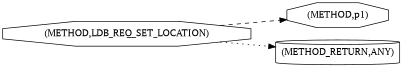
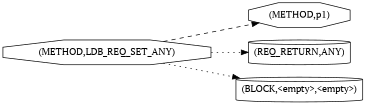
(127, 34) -> (107, 52)
(338, 52) -> (299, 52)
none -> (299, 90)
